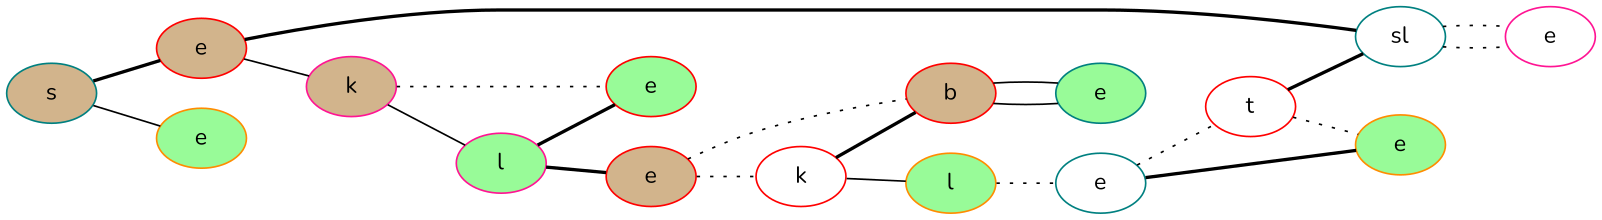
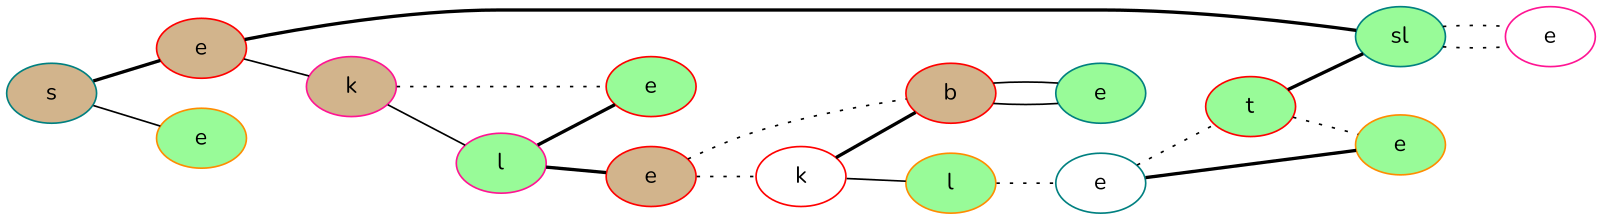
(1400, 37) -> (1400, 37)
(1251, 107) -> (1251, 107)
